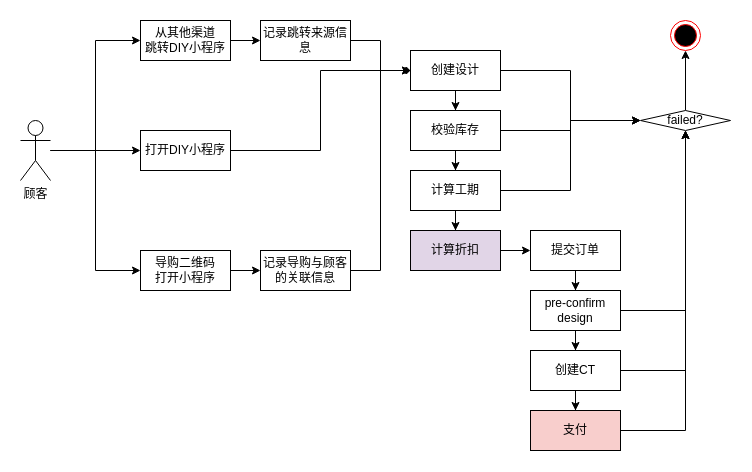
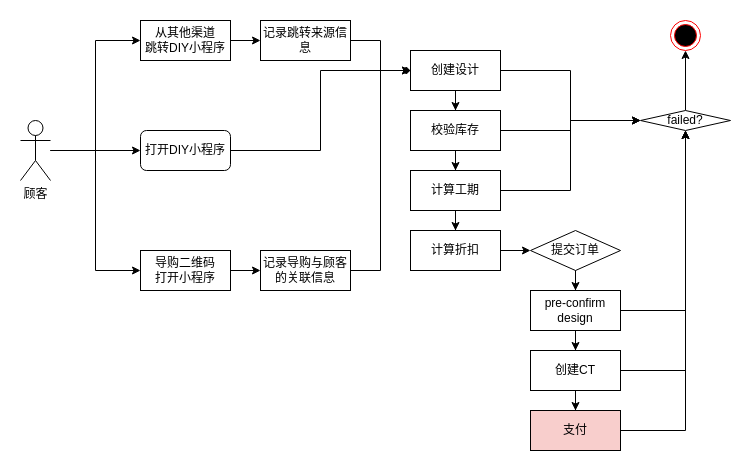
(186, 151) -> (186, 151)
(456, 251) -> (456, 251)
(576, 251) -> (576, 251)
